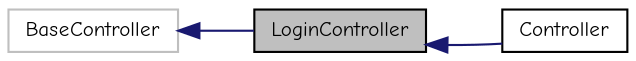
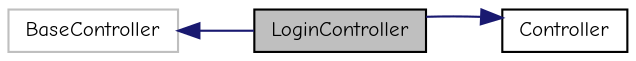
(475, 45) -> (453, 16)
